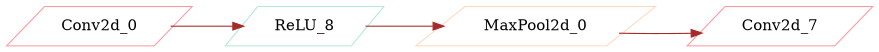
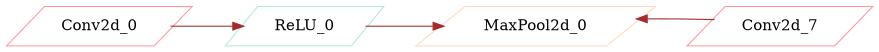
(305, 26) -> (305, 26)
(655, 34) -> (681, 19)
